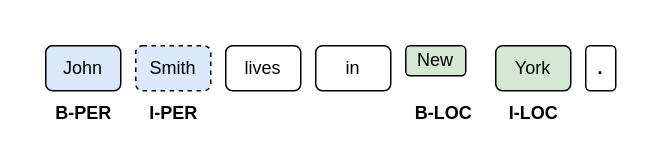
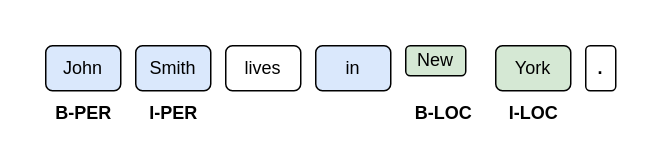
(173, 68) -> (173, 68)
(353, 68) -> (353, 68)
